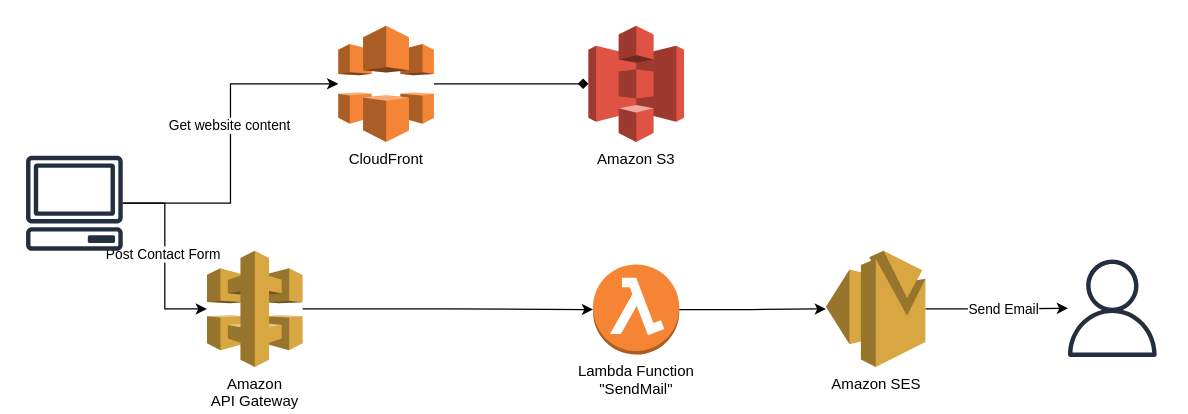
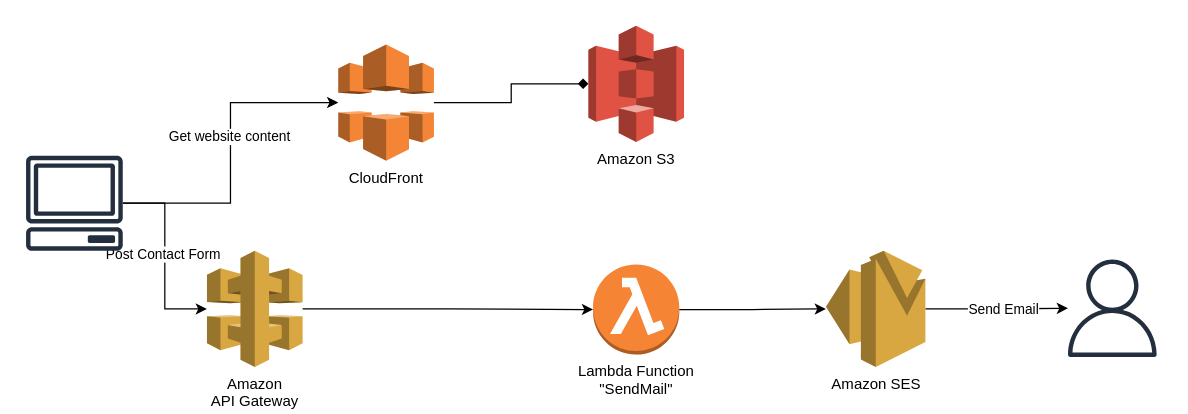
(386, 84) -> (386, 103)
